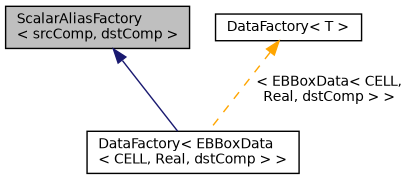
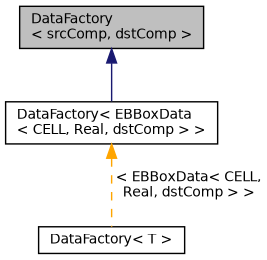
(98, 27) -> (112, 27)
(239, 92) -> (112, 193)
